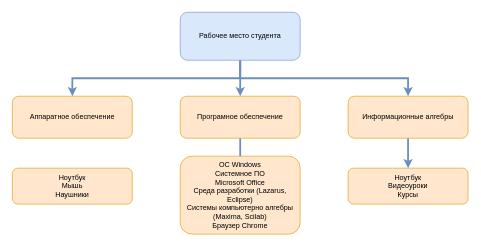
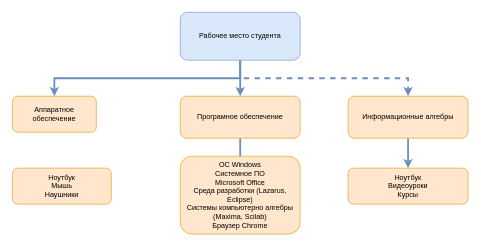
(329, 78) -> (329, 78)
(72, 117) -> (54, 114)
(72, 186) -> (62, 186)
